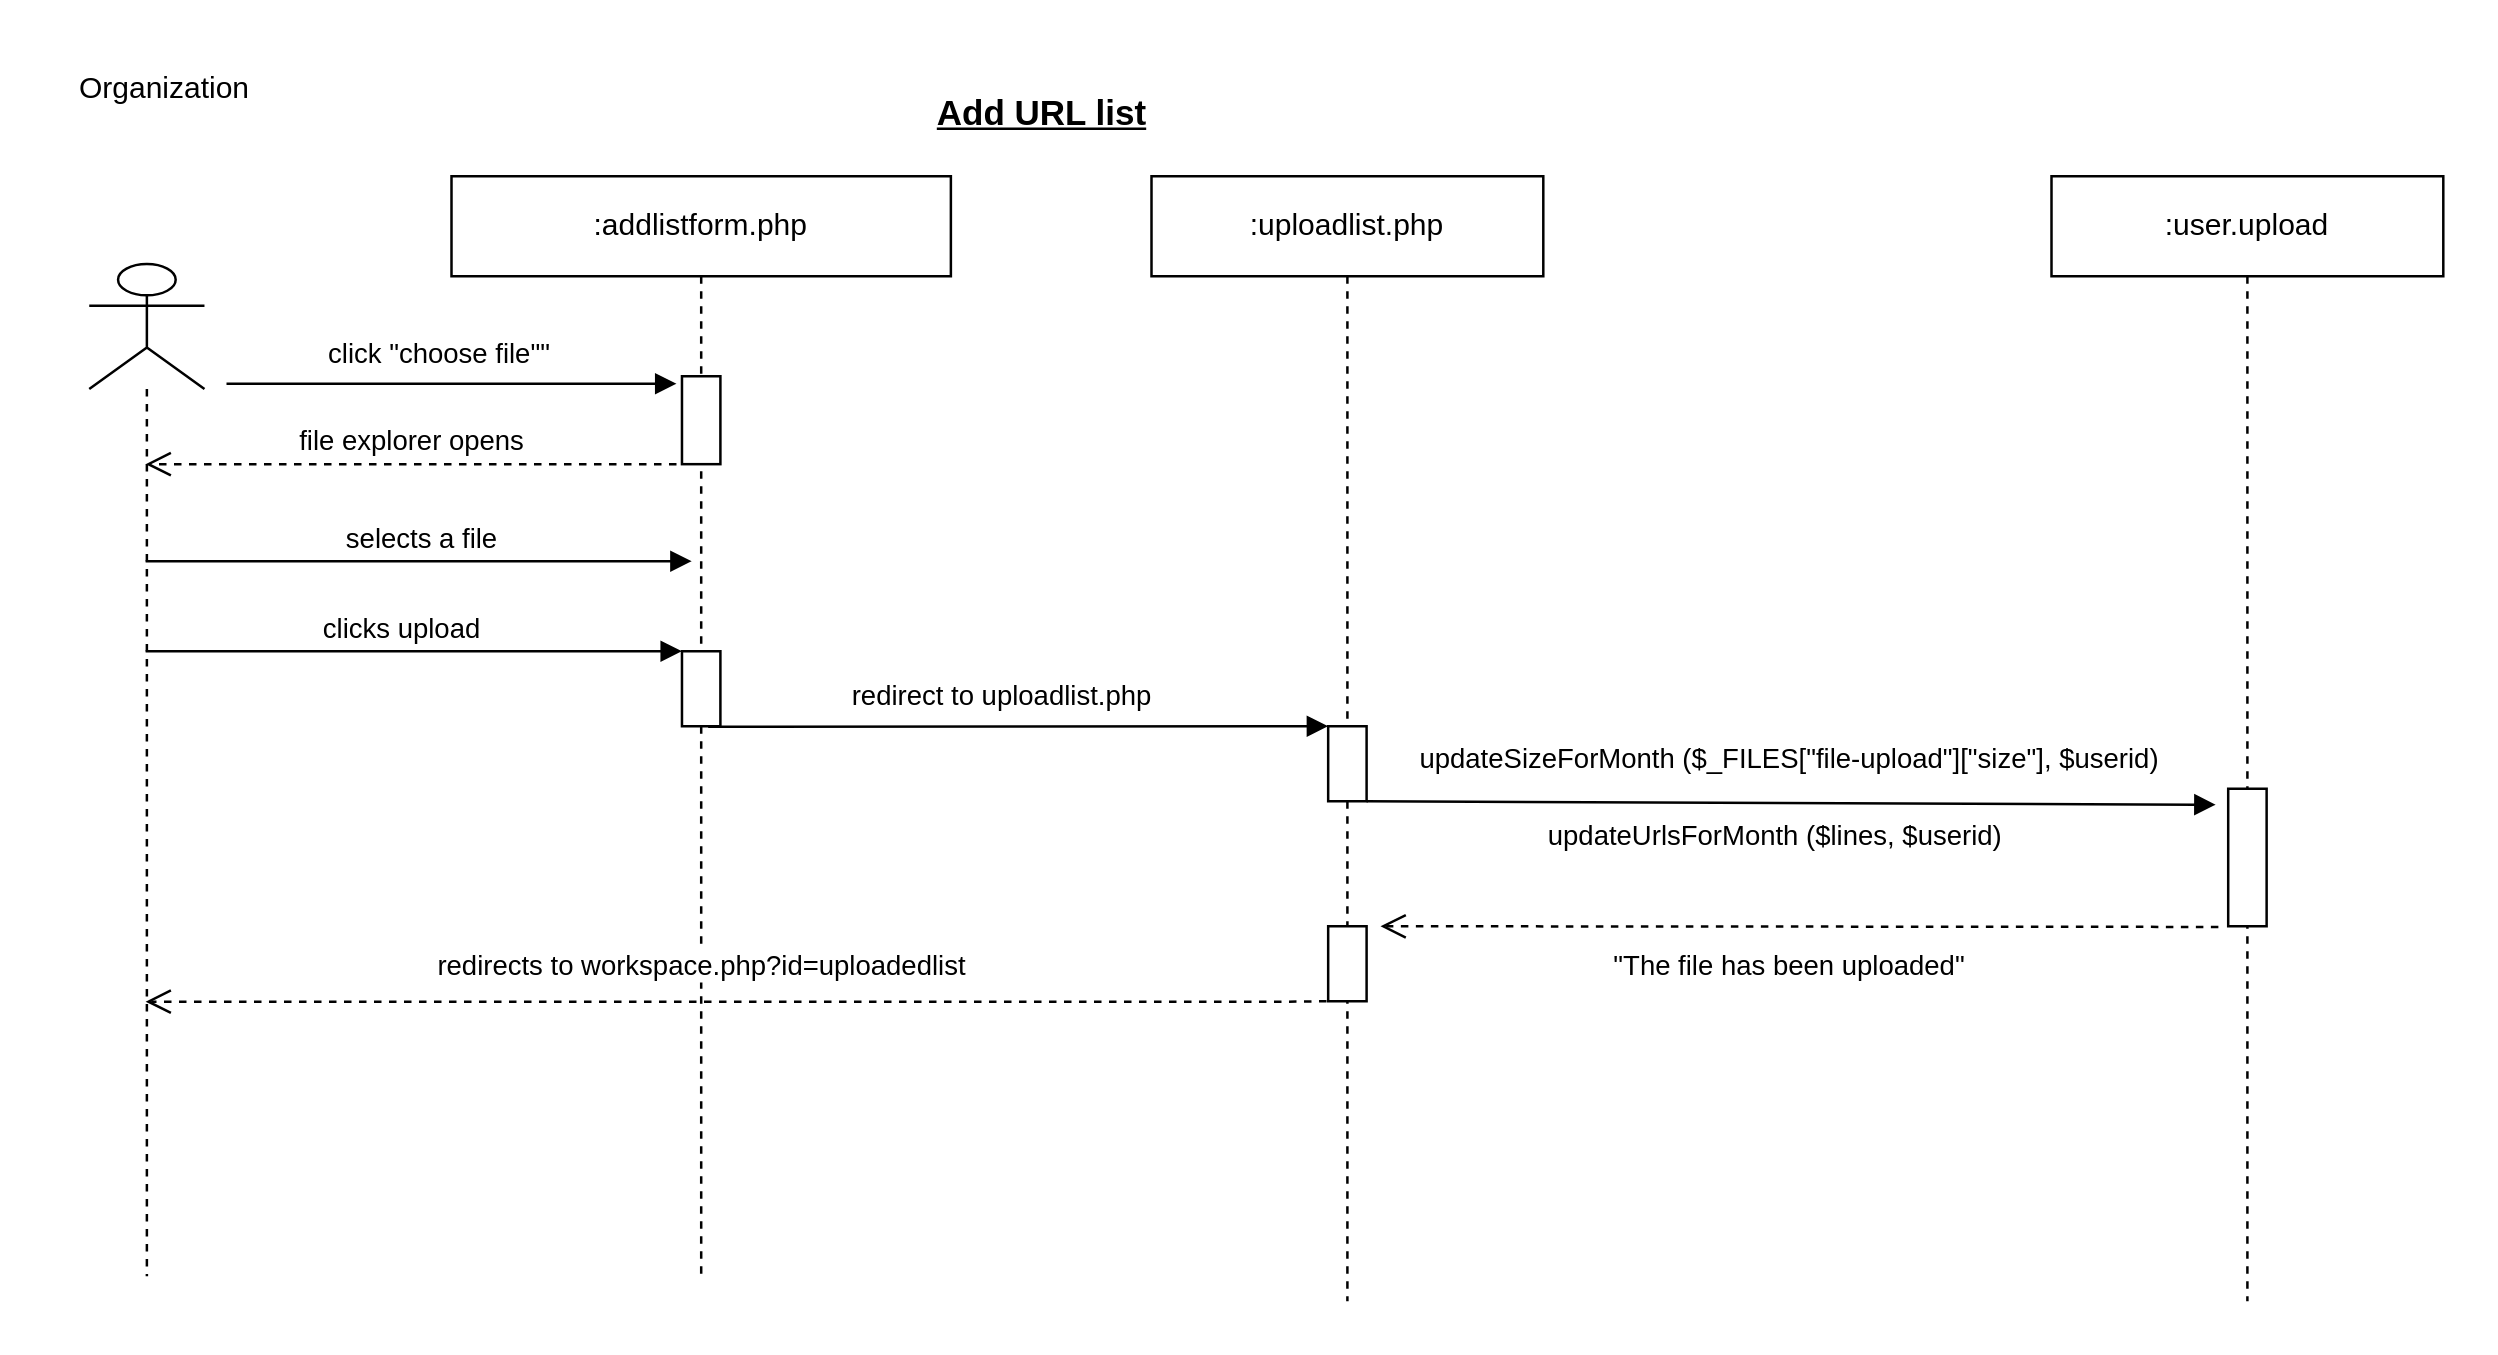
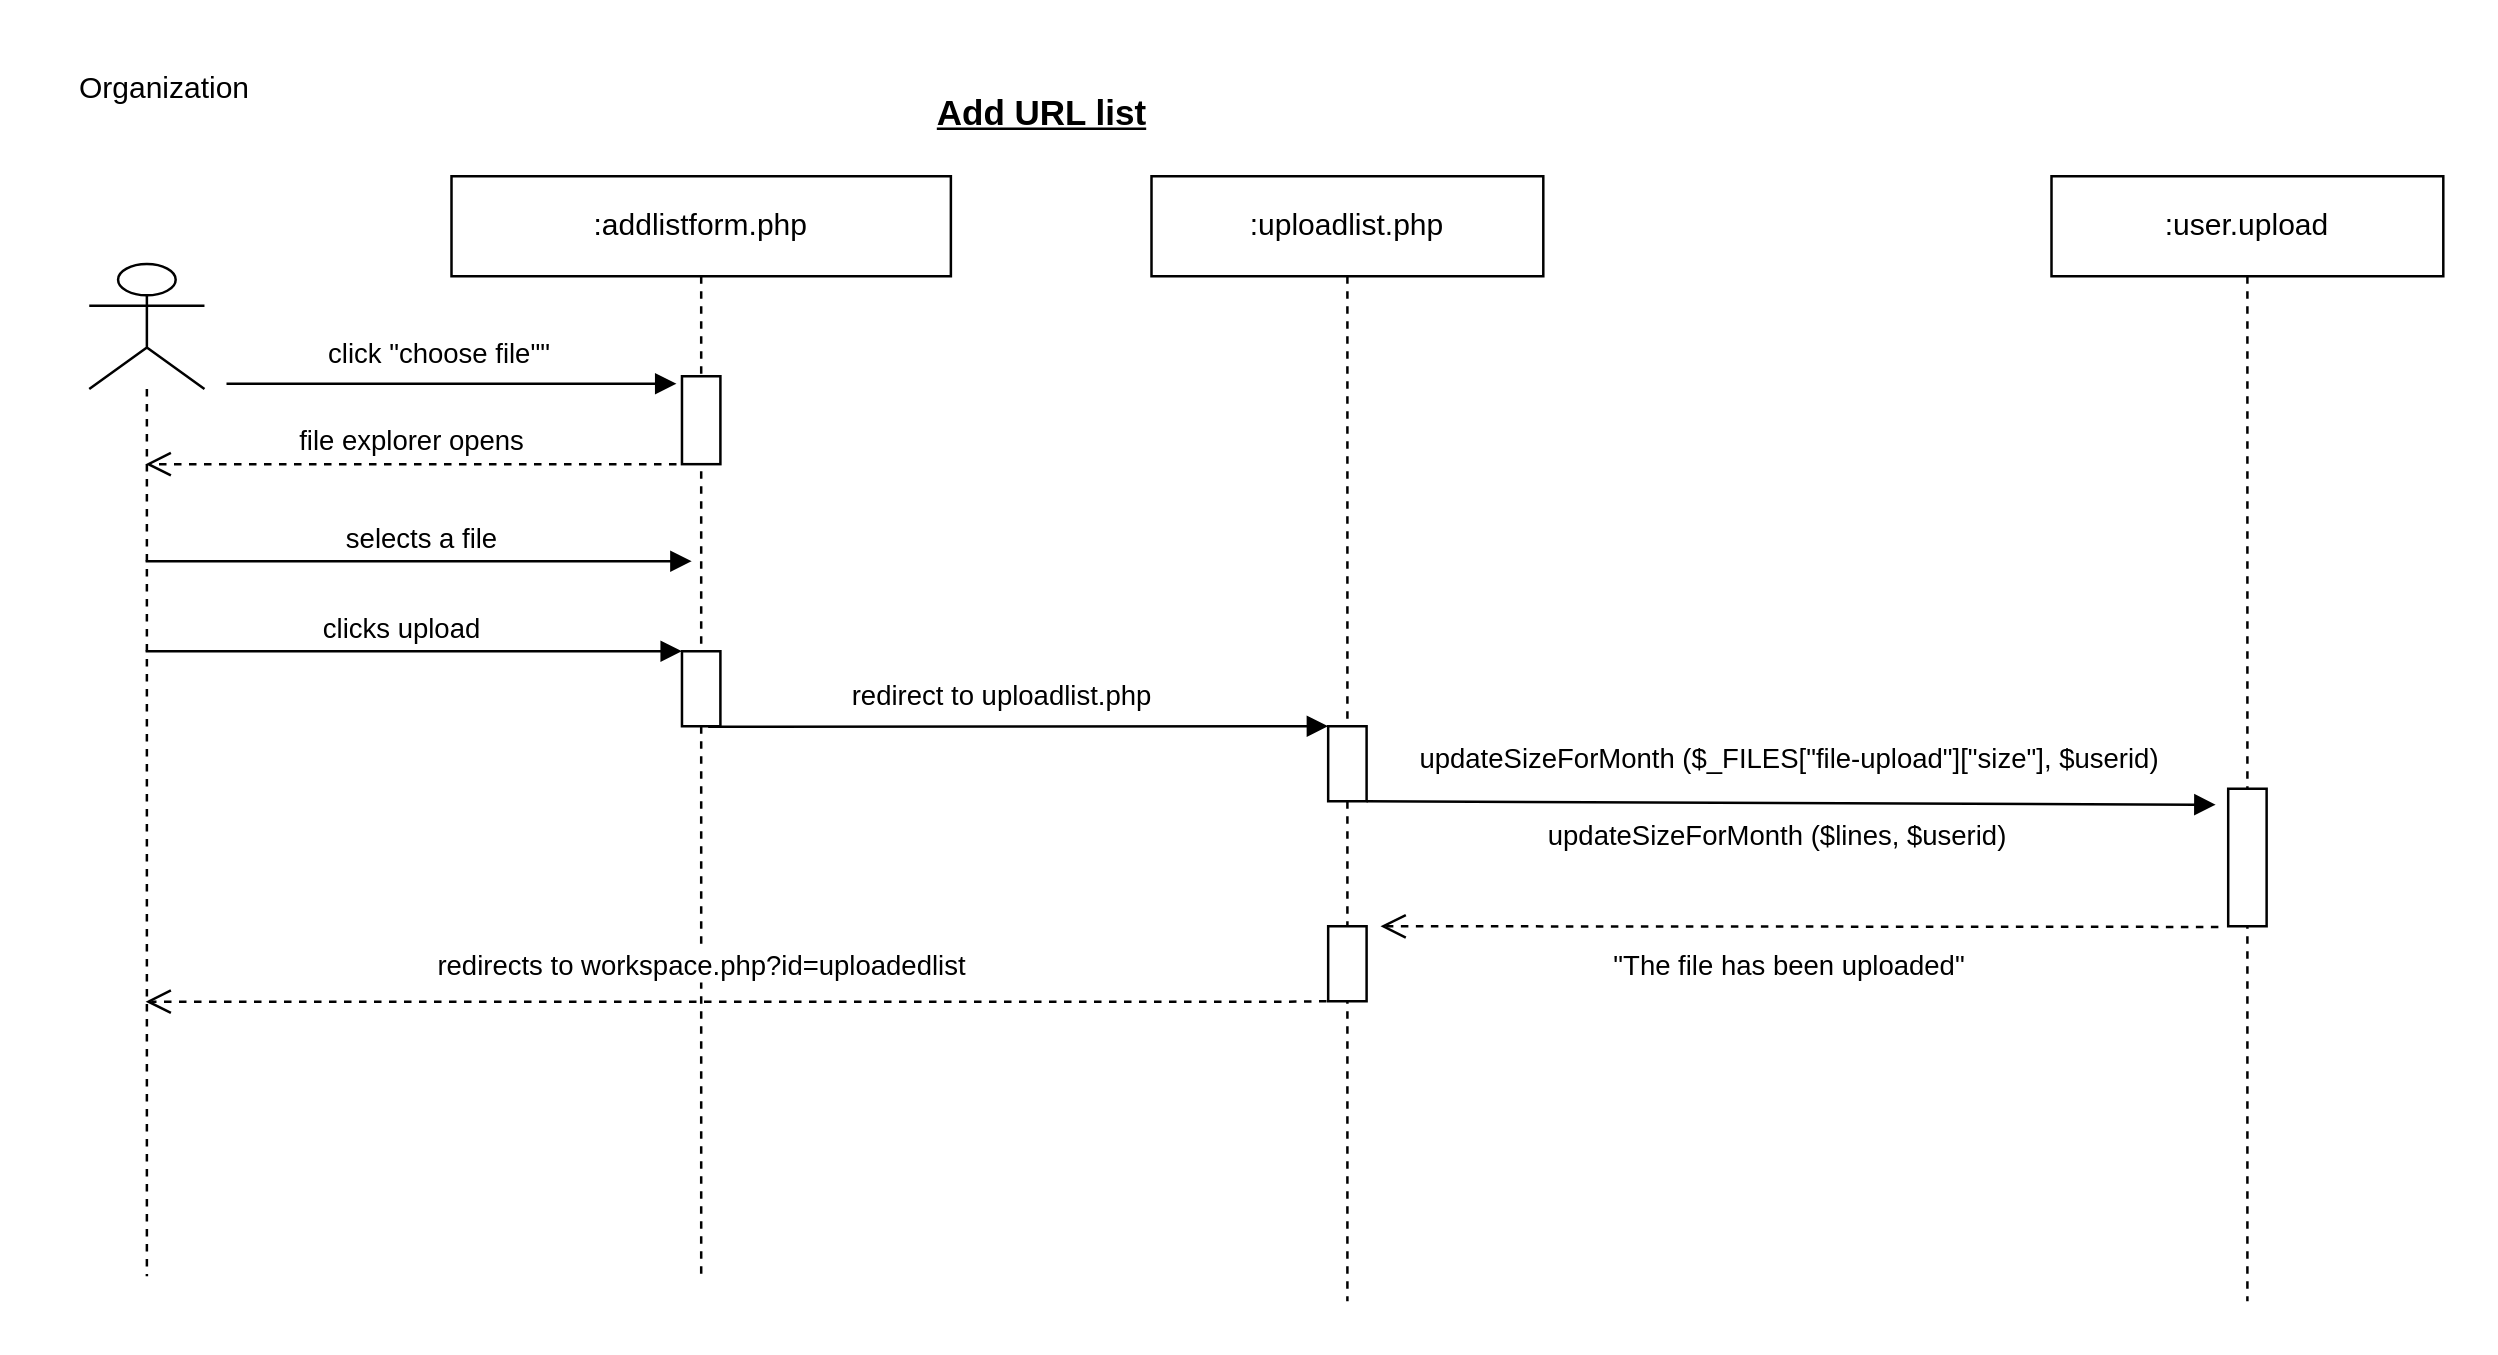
(1824, 837) -> (1824, 837)
